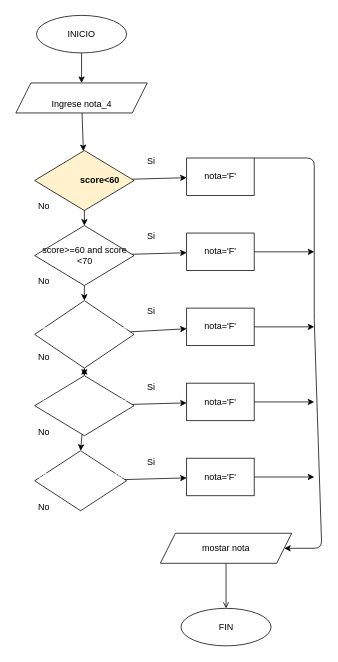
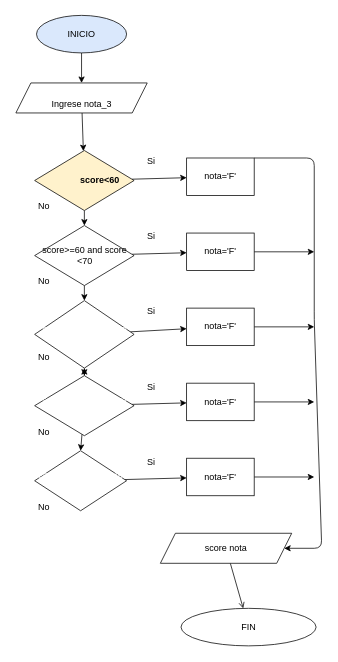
(81, 34) -> (81, 34)
(82, 98) -> (82, 98)
(226, 548) -> (226, 548)
(226, 627) -> (248, 627)
